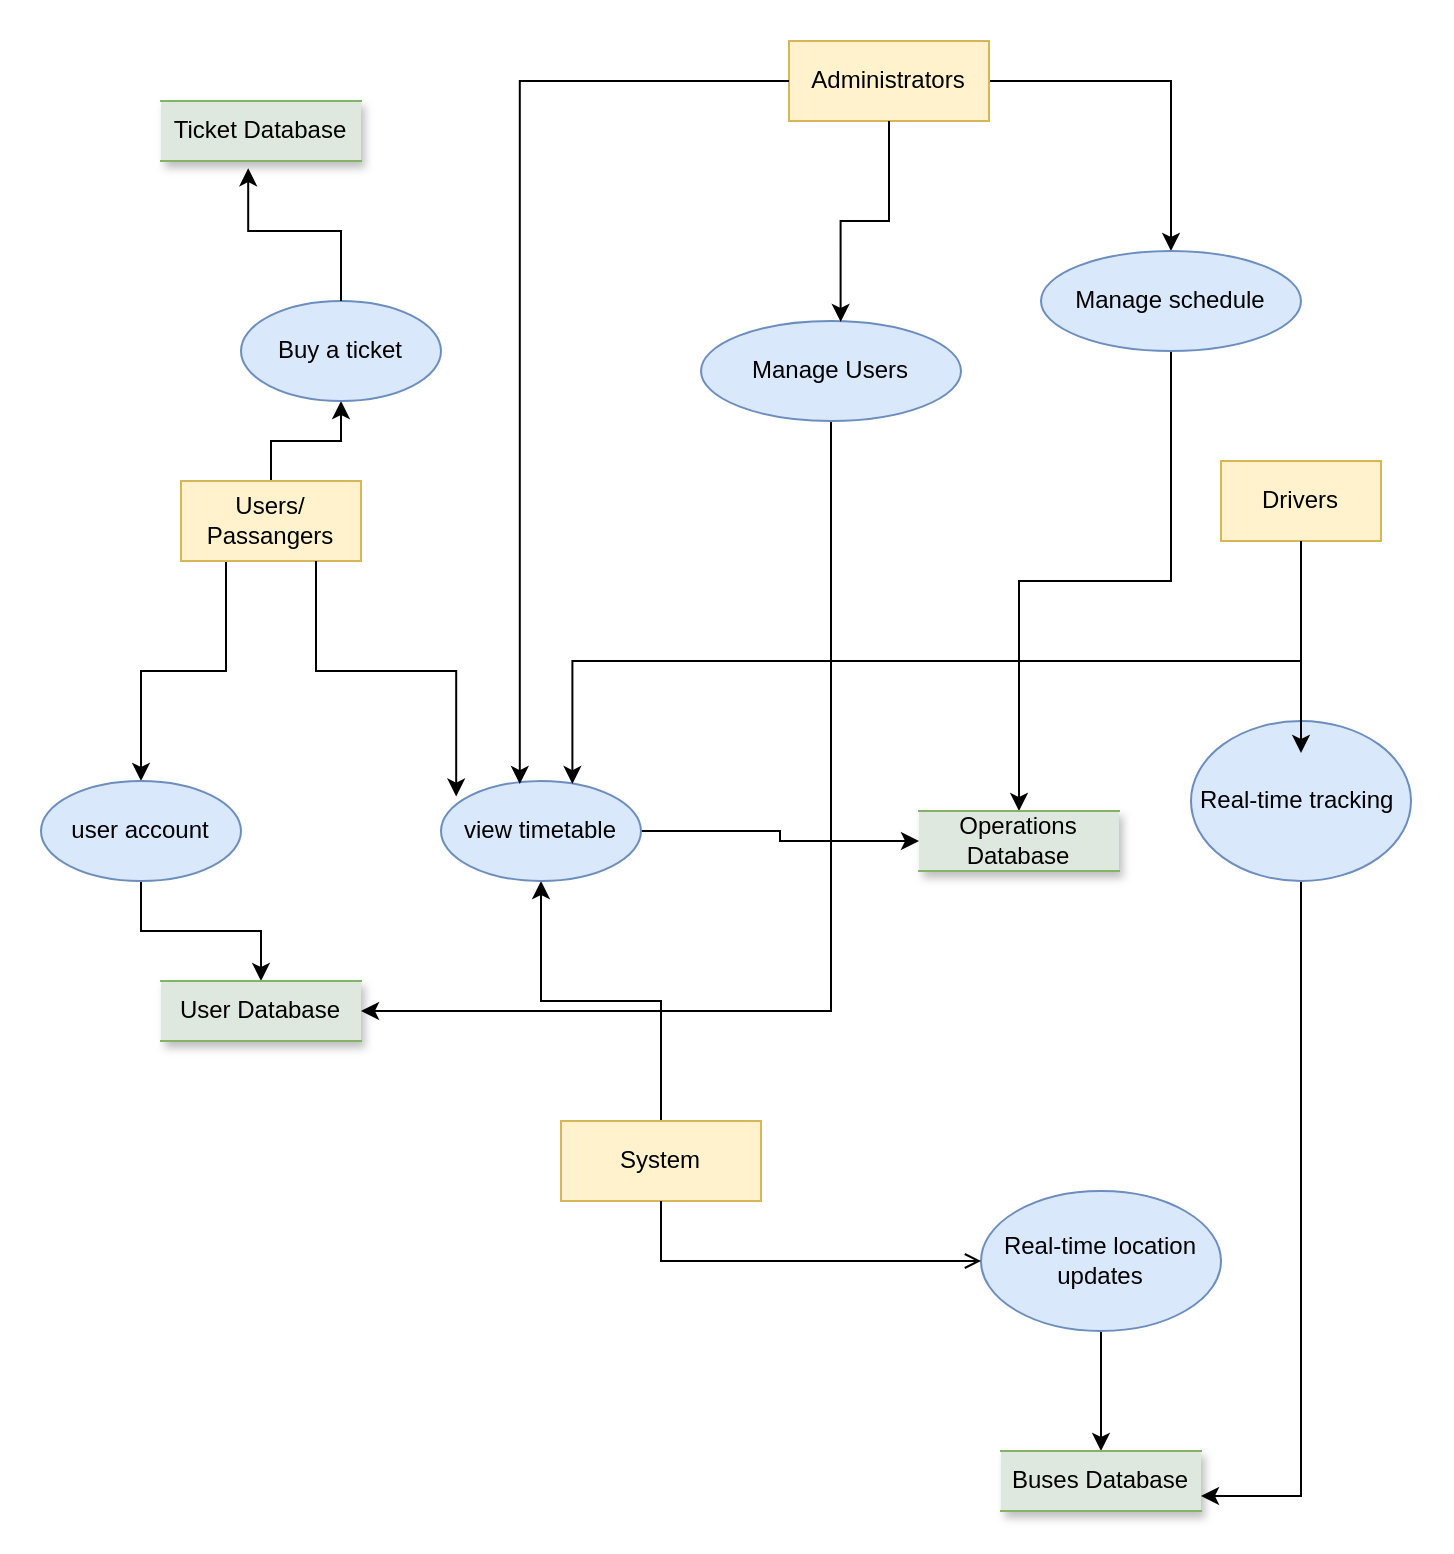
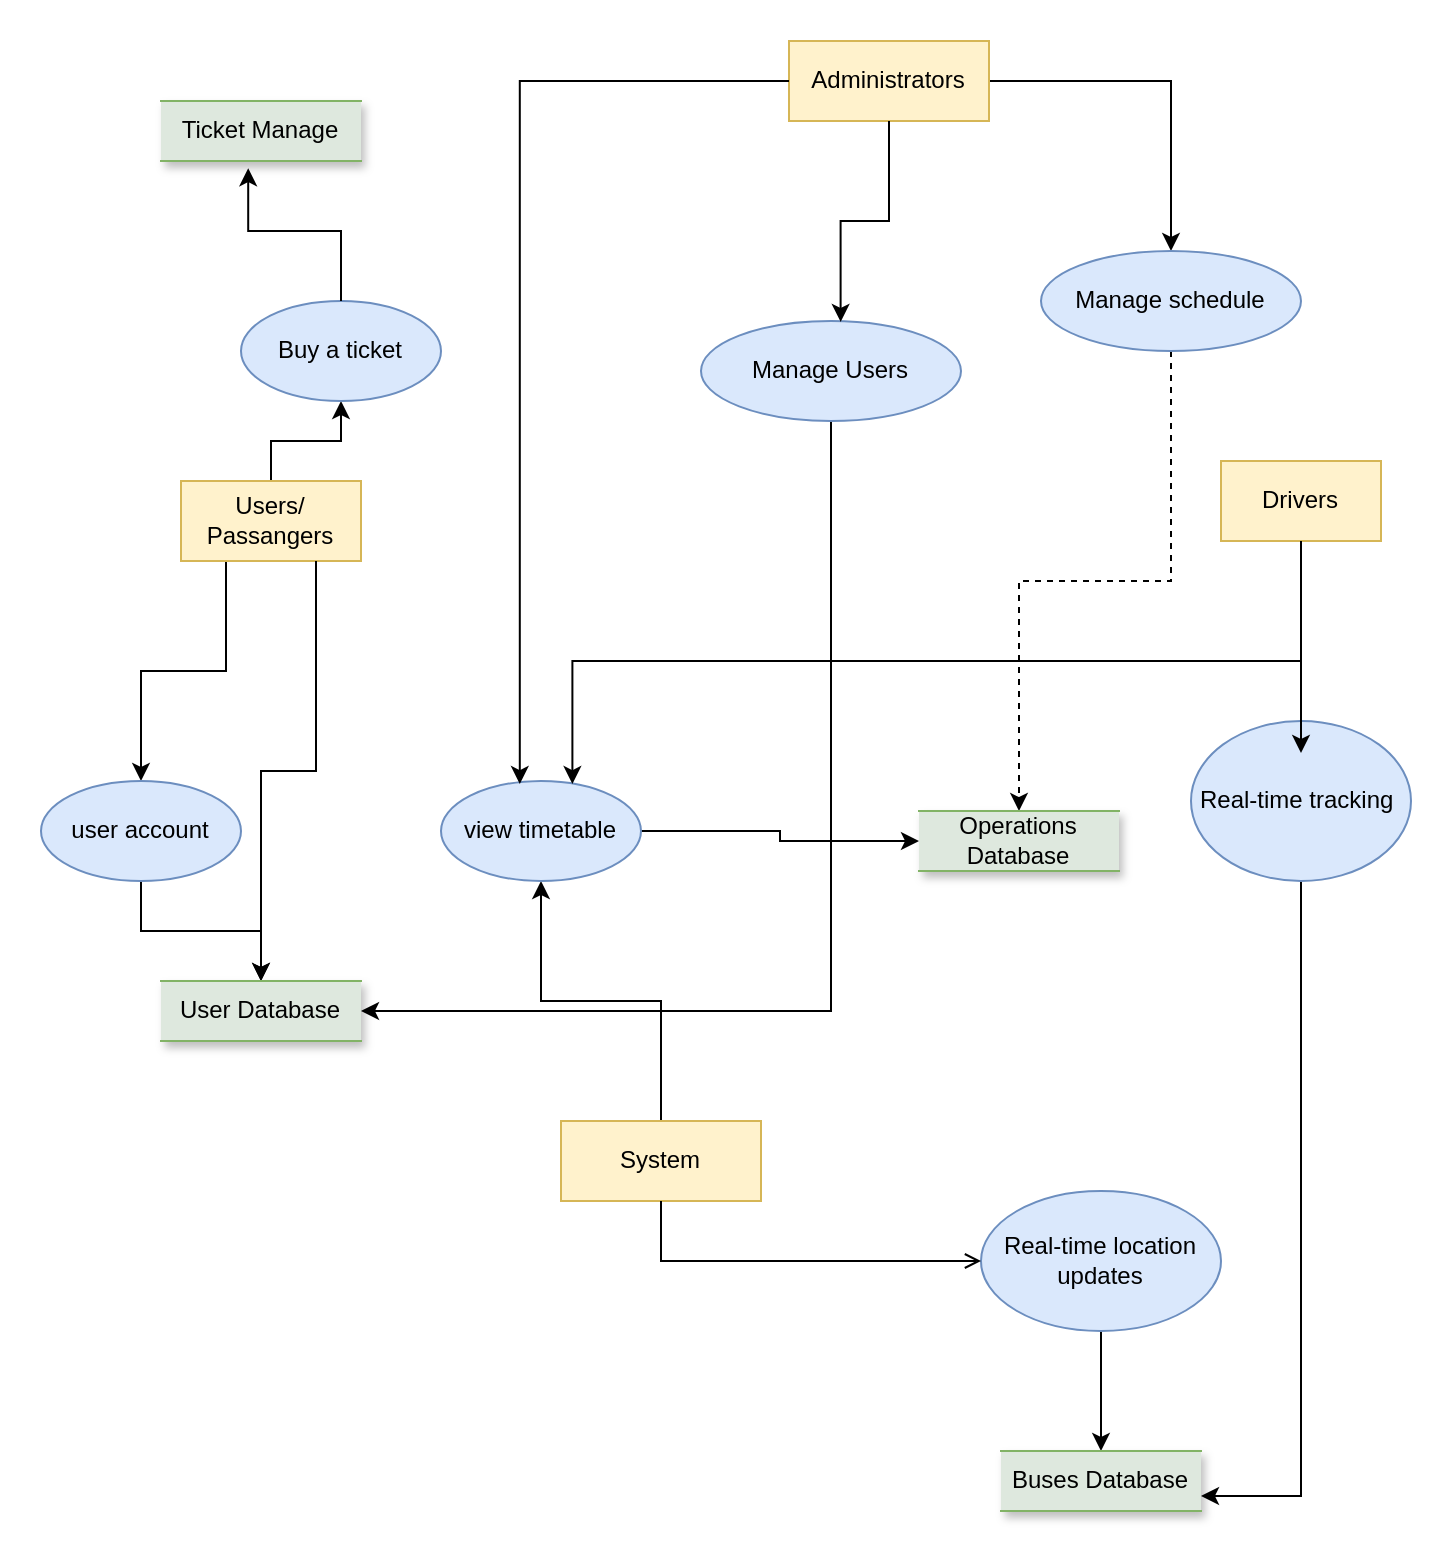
(261, 131) -> (261, 131)
(1171, 580) -> (1171, 580)
(440, 671) -> (262, 771)
